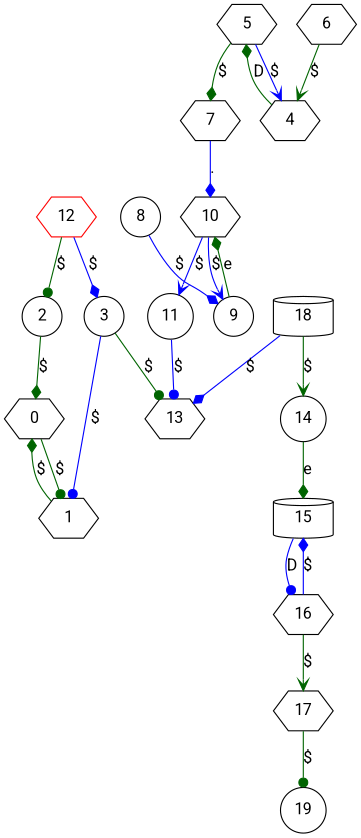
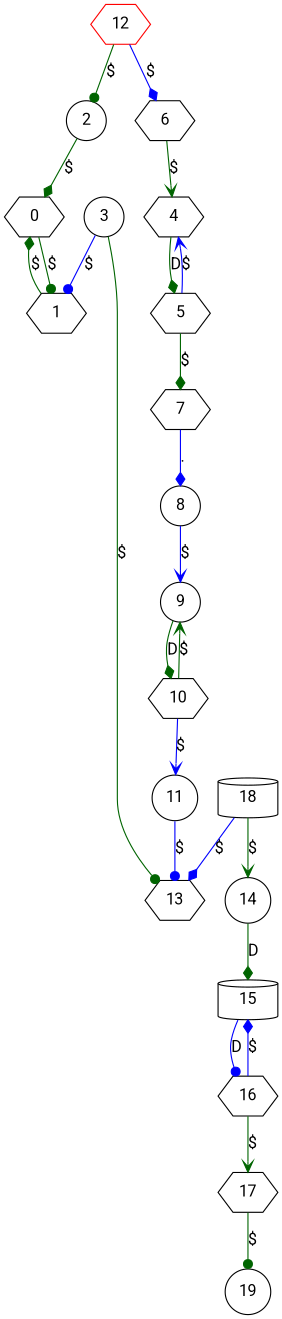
(210, 162) -> (180, 451)
(83, 261) -> (140, 66)
(210, 264) -> (179, 656)
(228, 265) -> (173, 650)
(172, 271) -> (180, 548)
(308, 470) -> (253, 952)
